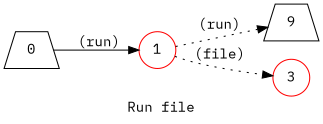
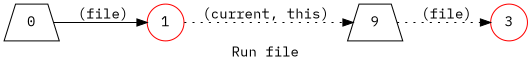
(220, 25) -> (266, 15)
(99, 42) -> (103, 15)
(218, 68) -> (439, 22)
